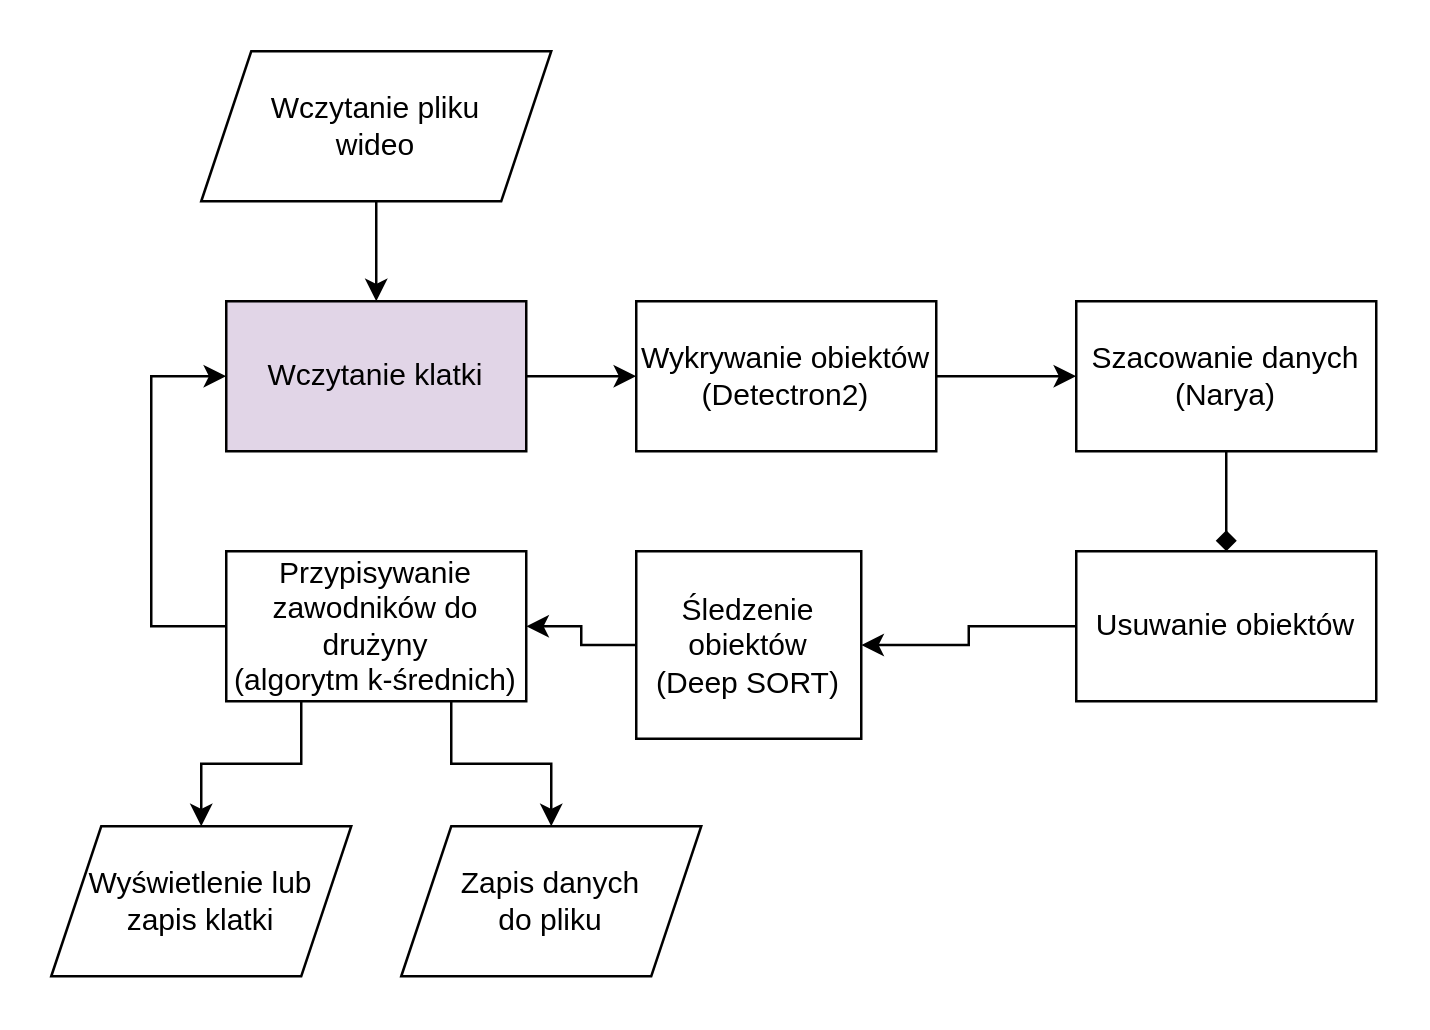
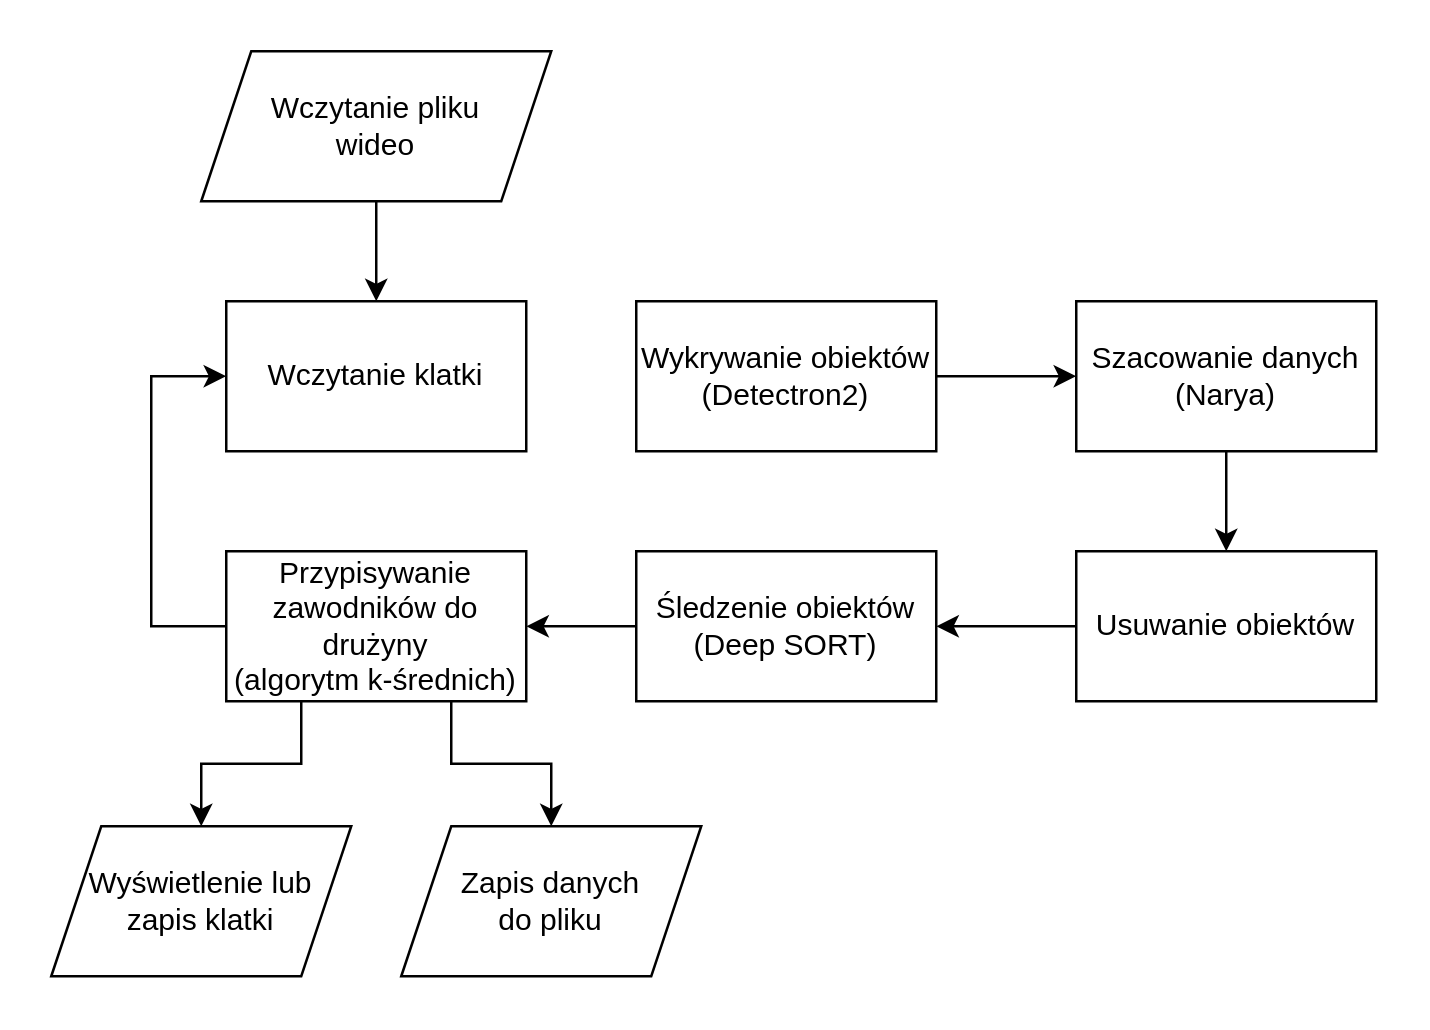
(376, 376) -> (376, 376)
(573, 376) -> none
(1226, 531) -> (1226, 532)
(749, 645) -> (786, 626)
